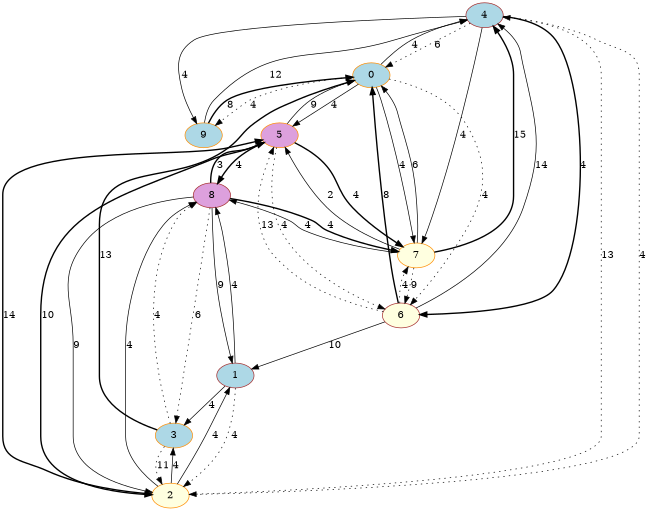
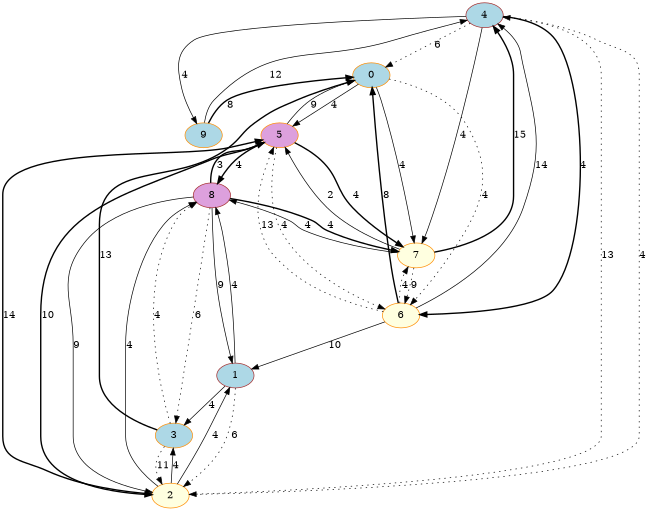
(413, 39) -> none
(276, 91) -> none
(412, 165) -> none
(401, 315) -> (401, 315)
(235, 436) -> (235, 436)
